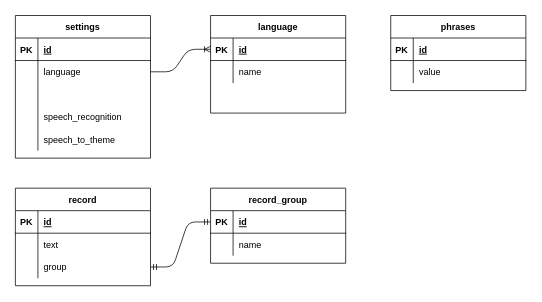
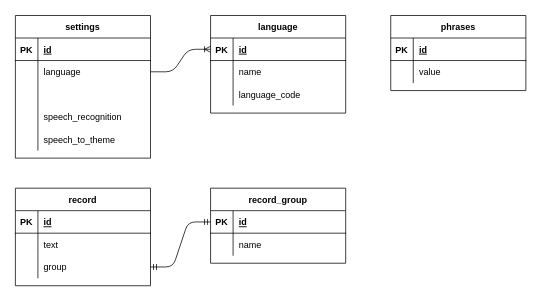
none -> (289, 94)
